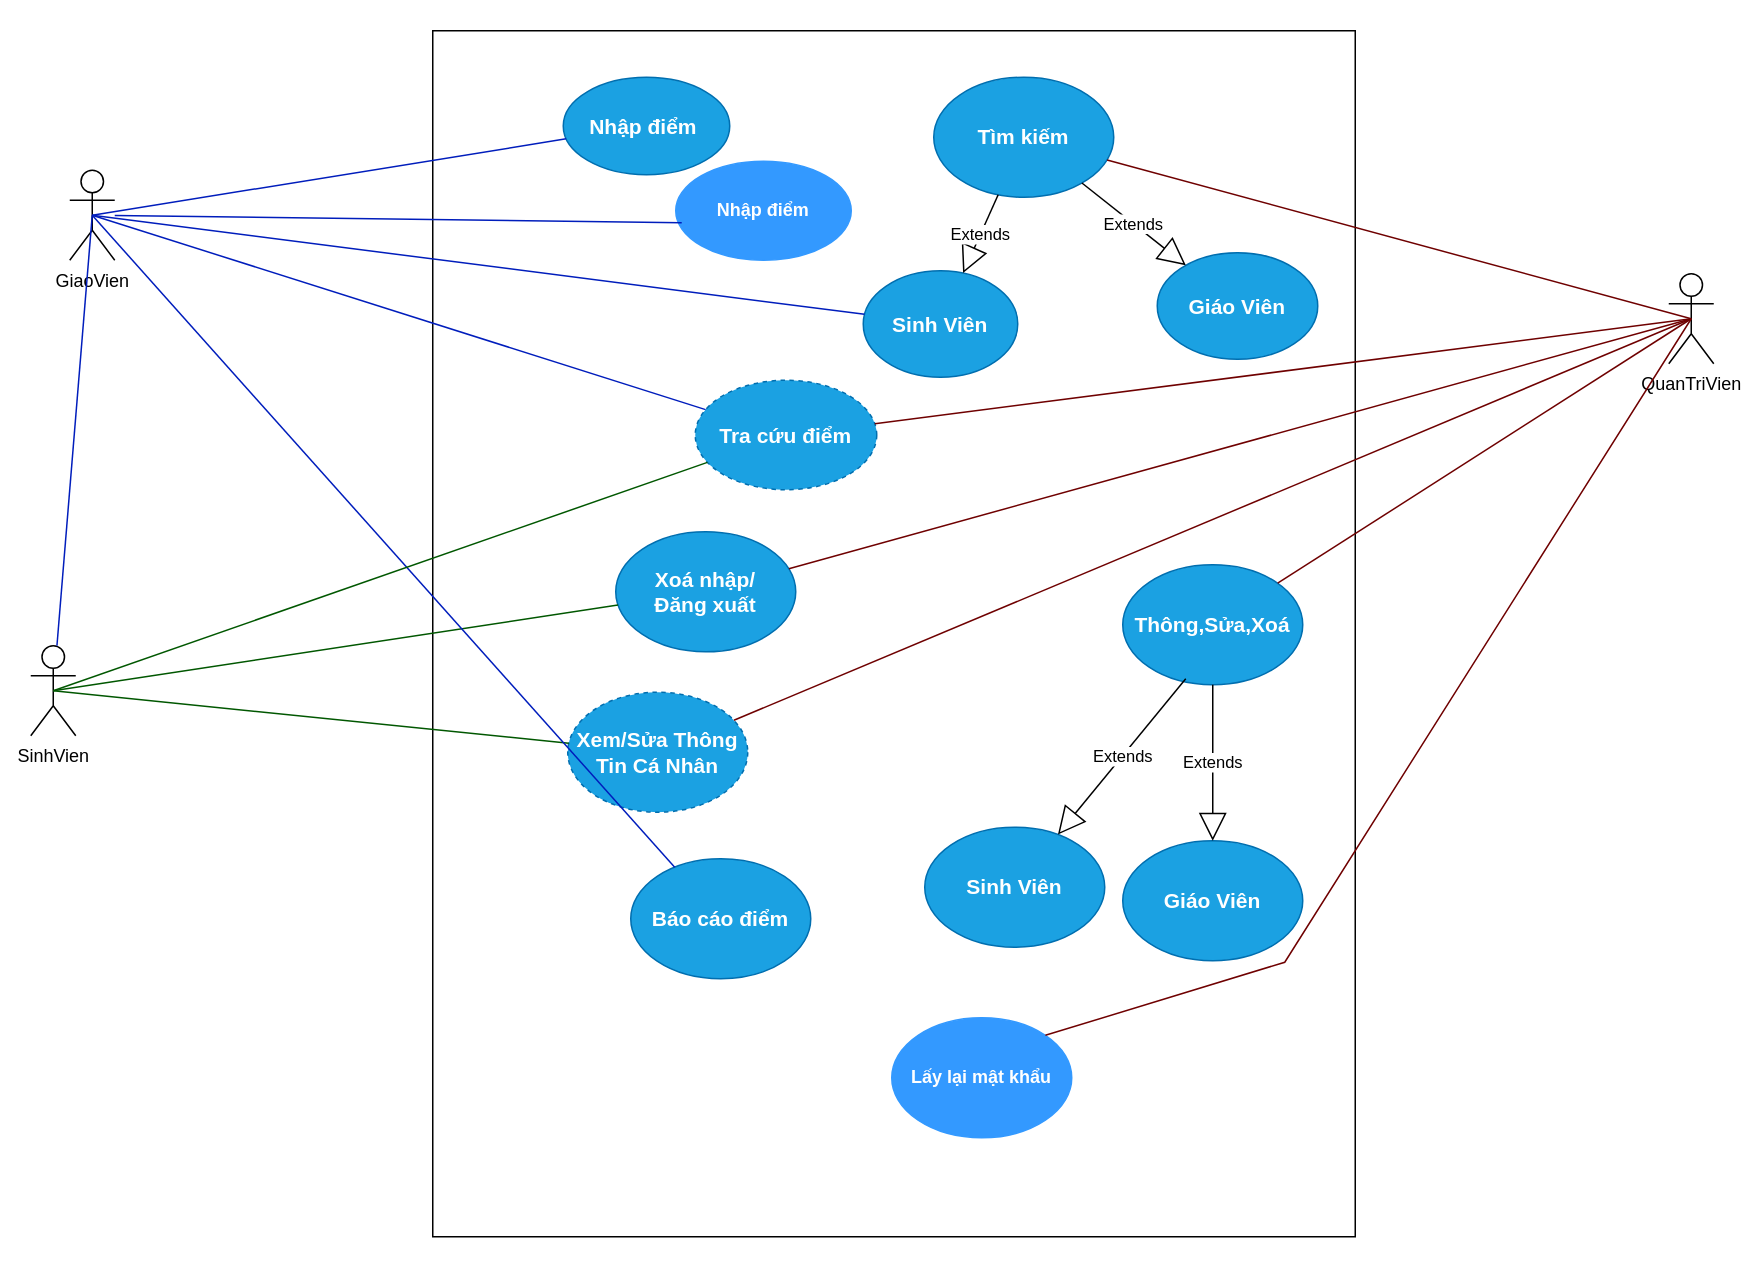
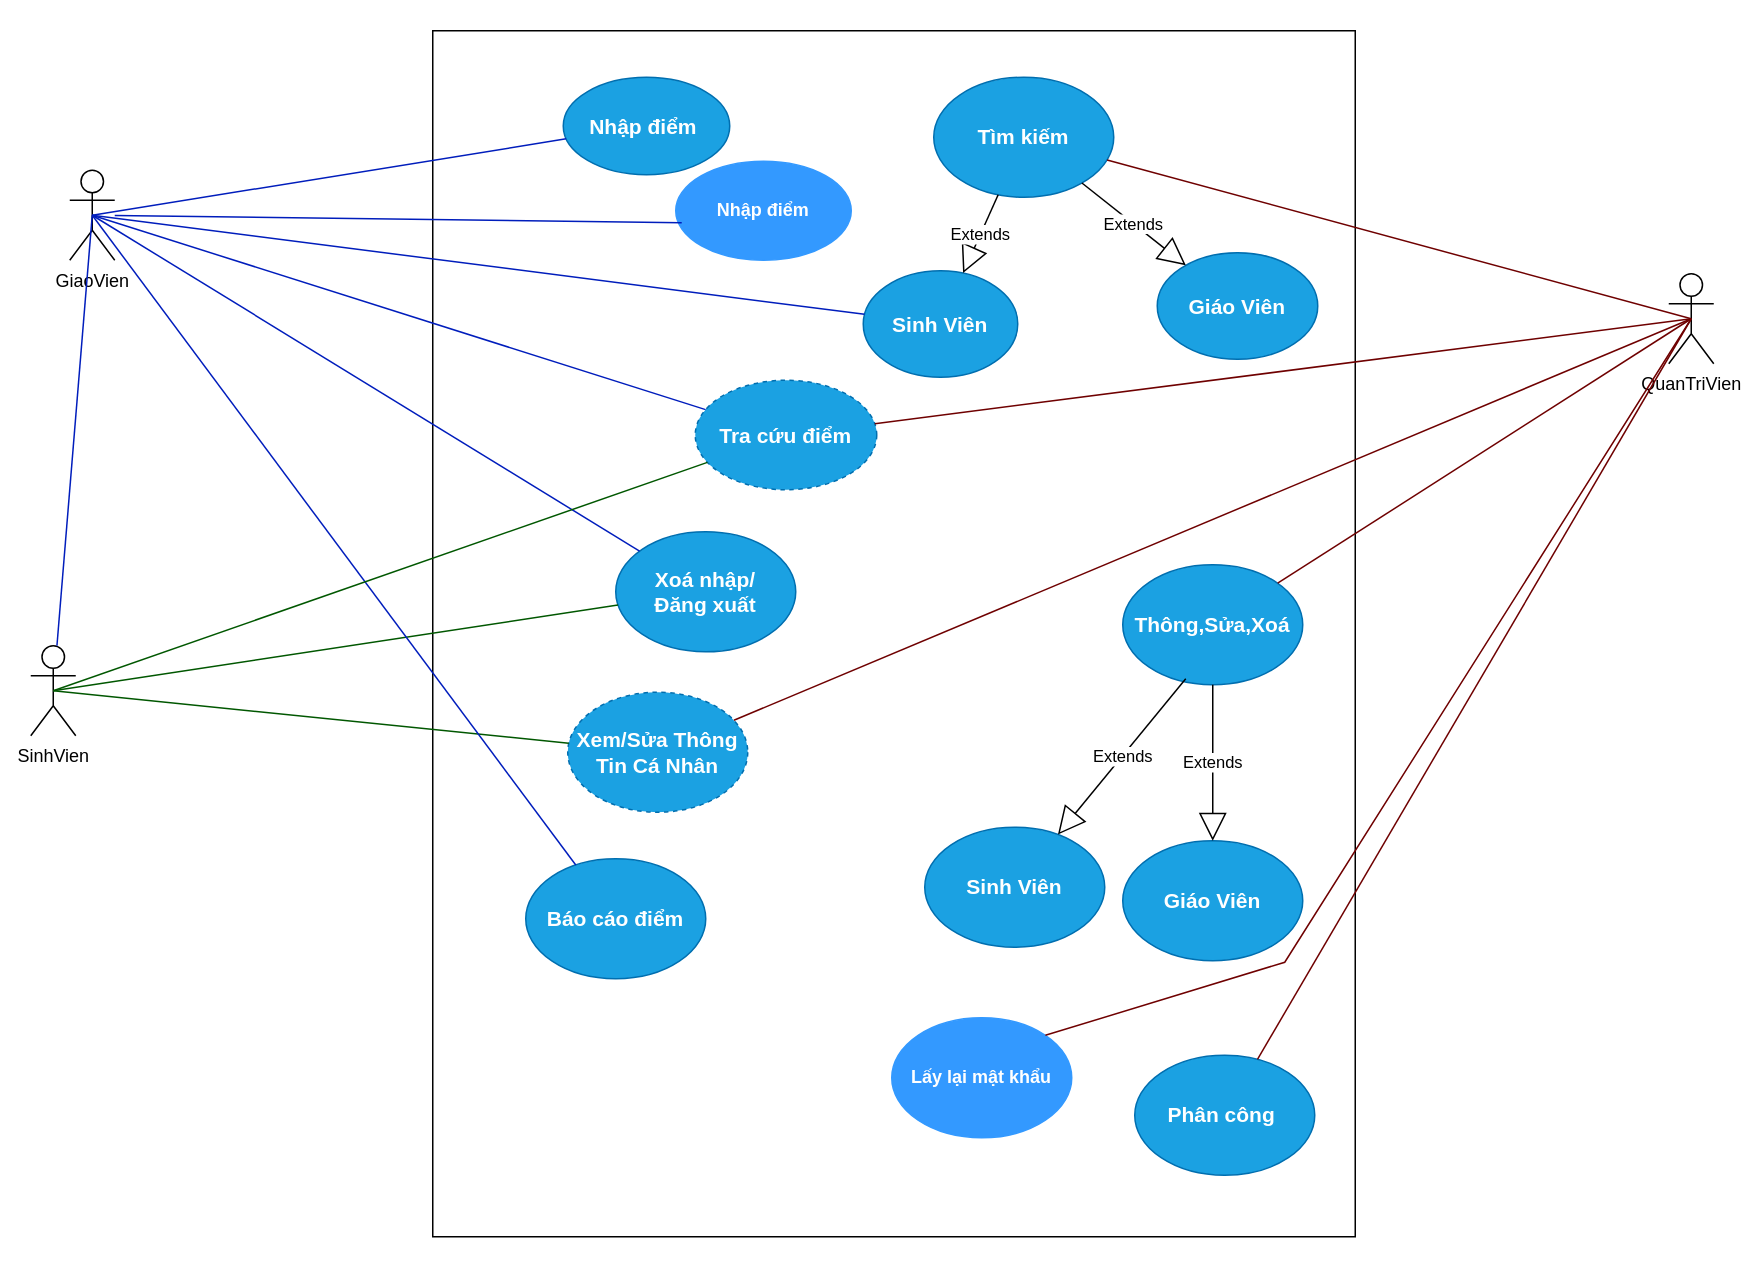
none -> (370, 386)
(1230, 446) -> none
none -> (1460, 714)
(721, 919) -> (616, 919)
none -> (1225, 1115)
